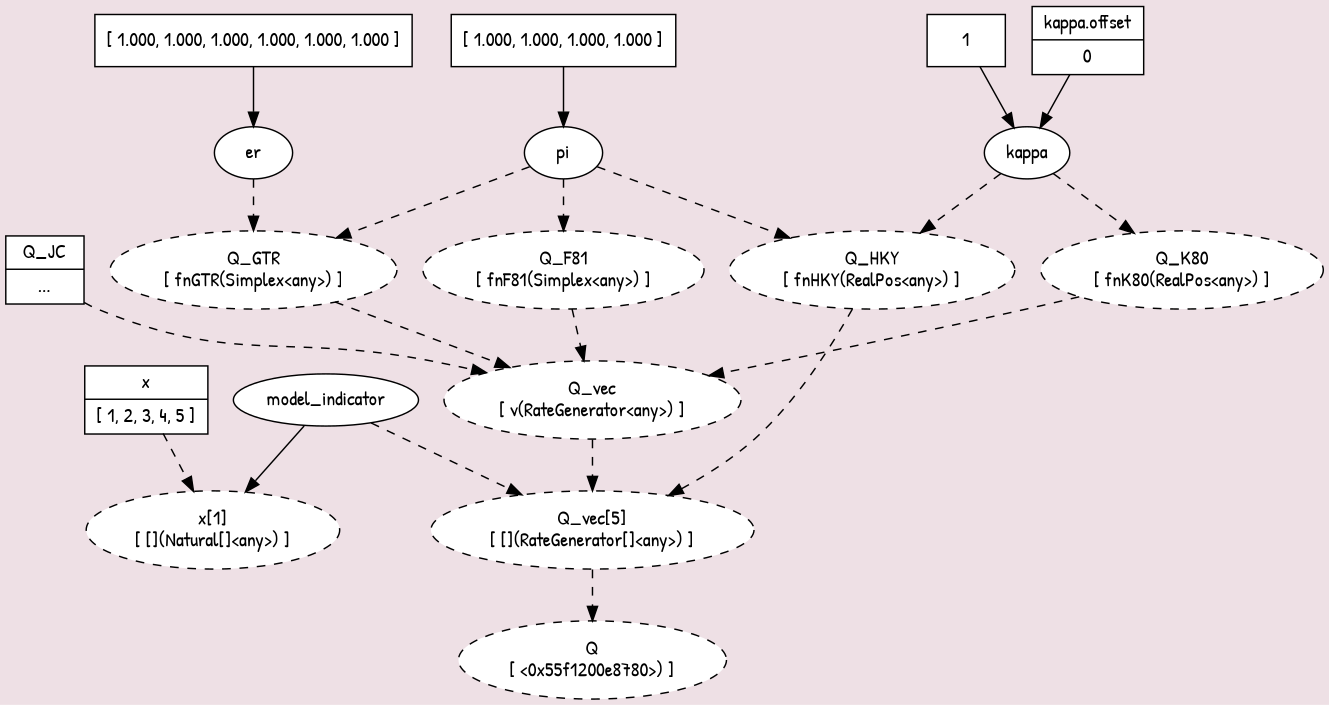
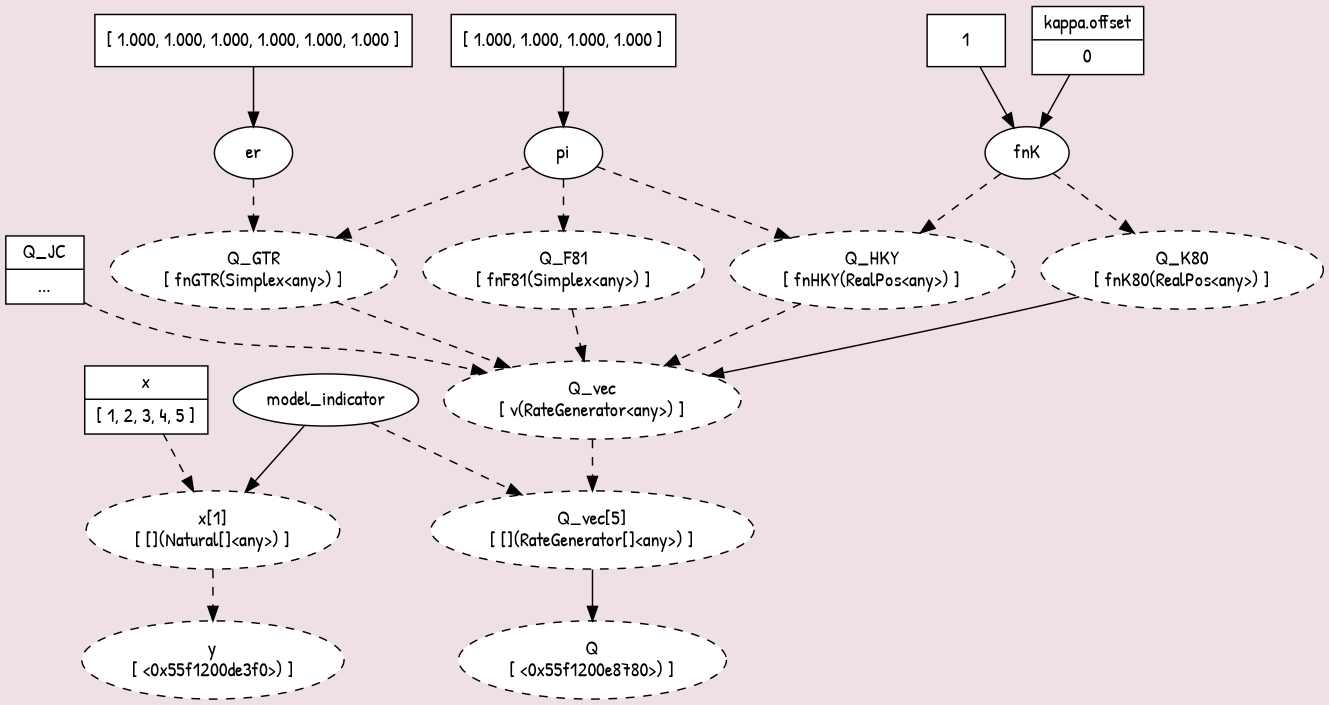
(1027, 153) -> (1027, 153)
(902, 336) -> (902, 336)
(781, 412) -> (739, 332)
(592, 588) -> (592, 588)
none -> (213, 660)
